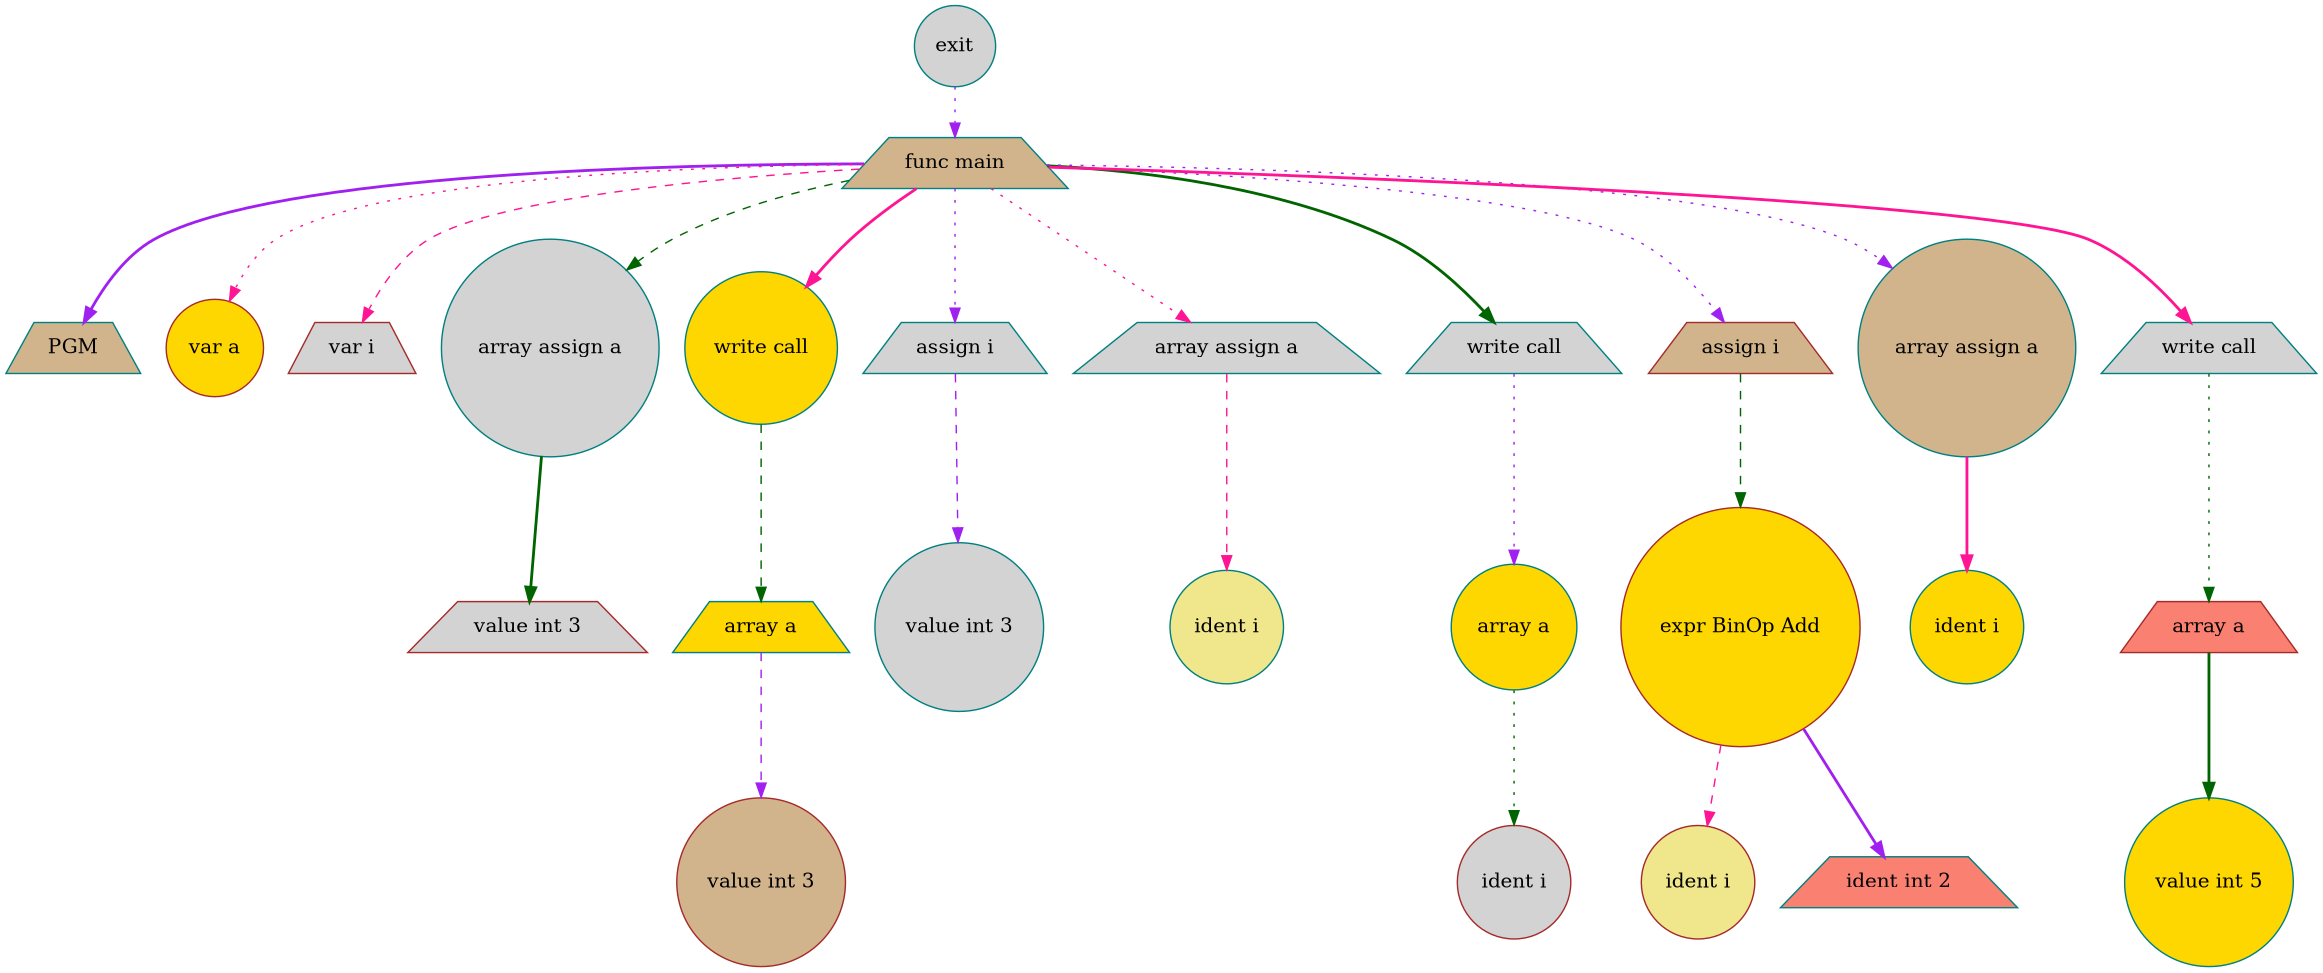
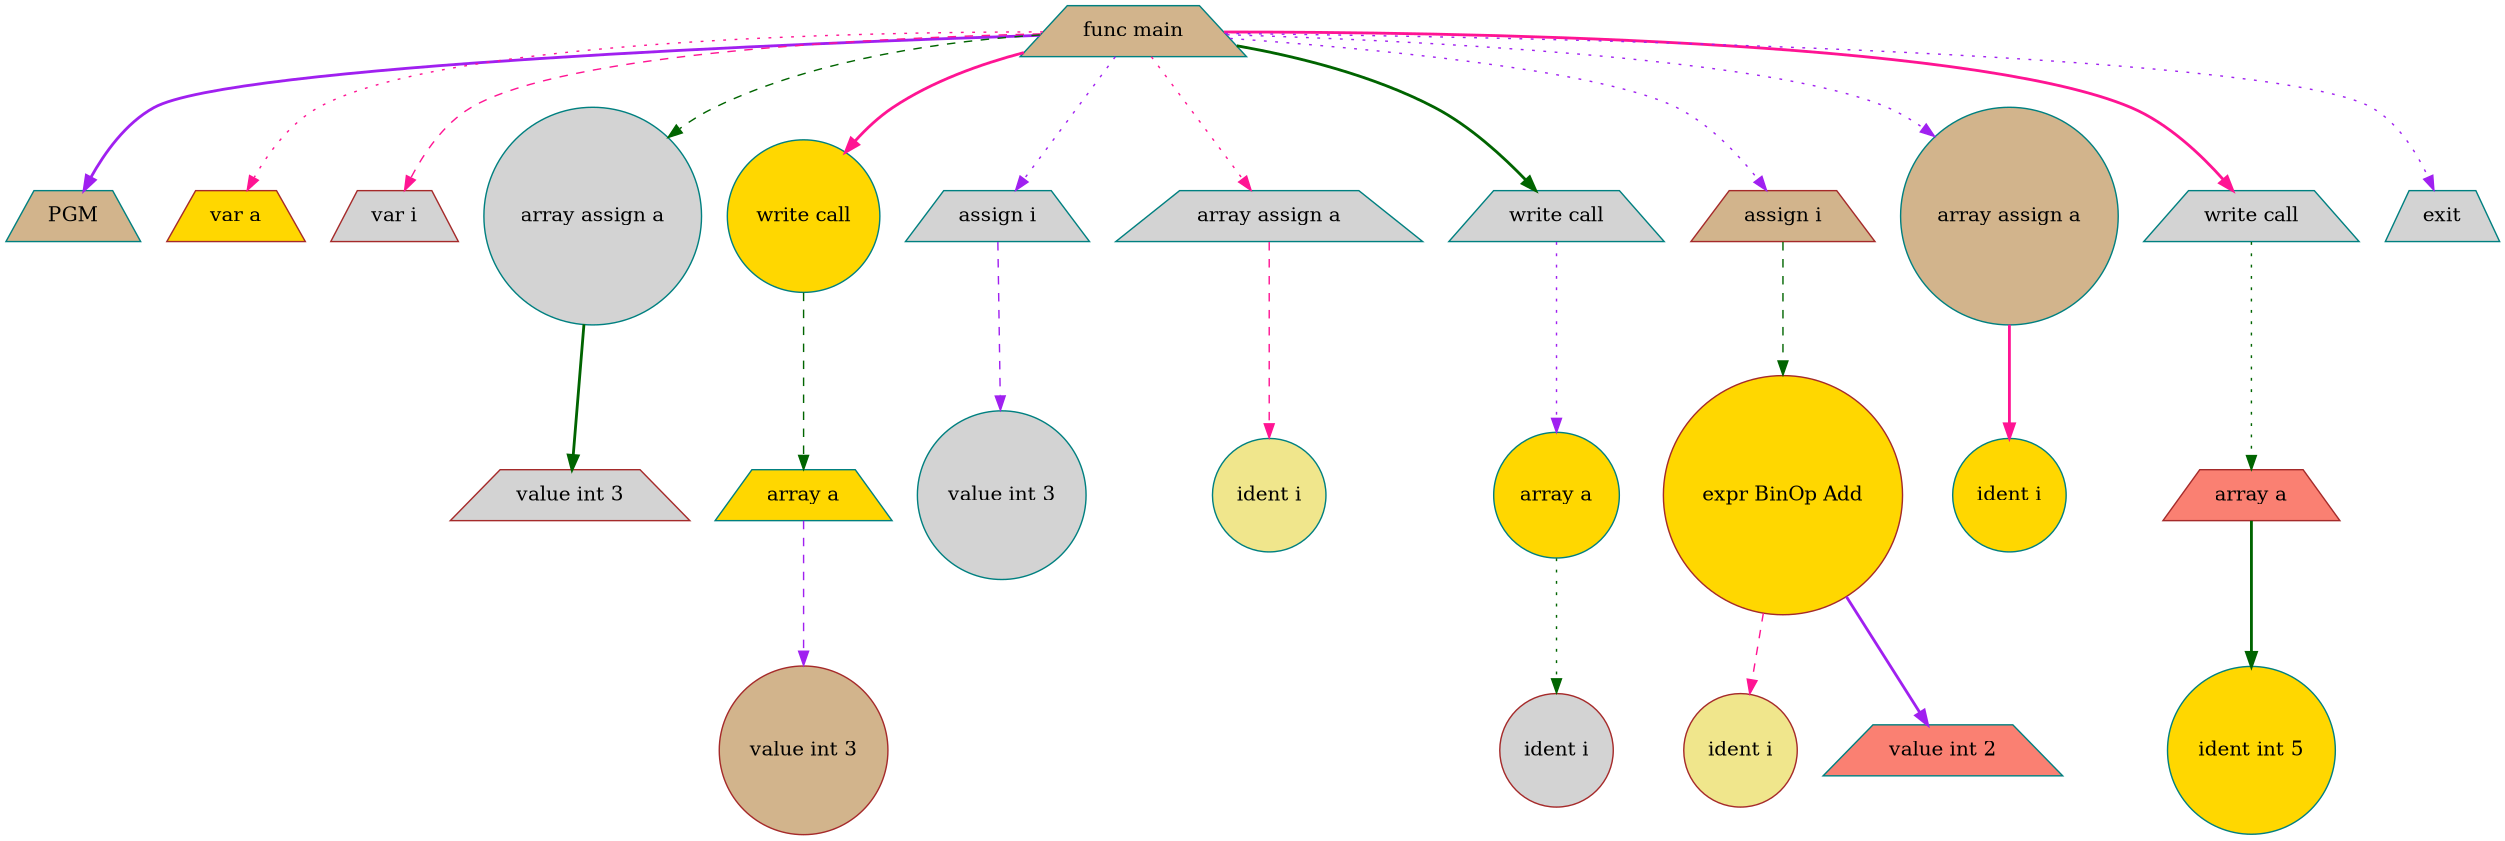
(955, 46) -> (2442, 216)
(955, 105) -> (1908, 53)
(215, 348) -> (236, 216)
(1899, 882) -> (1943, 750)
(2209, 882) -> (2251, 750)
